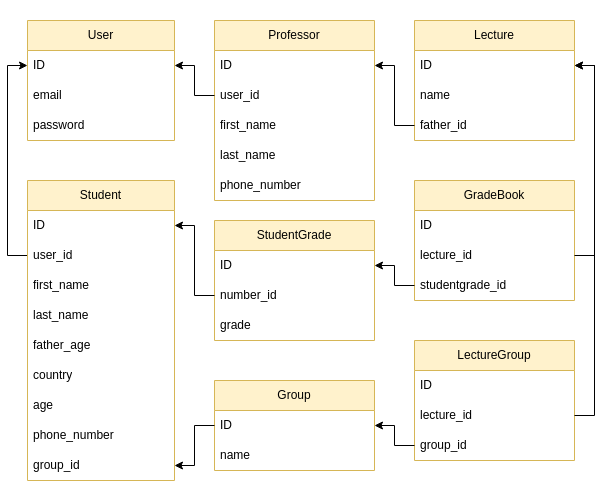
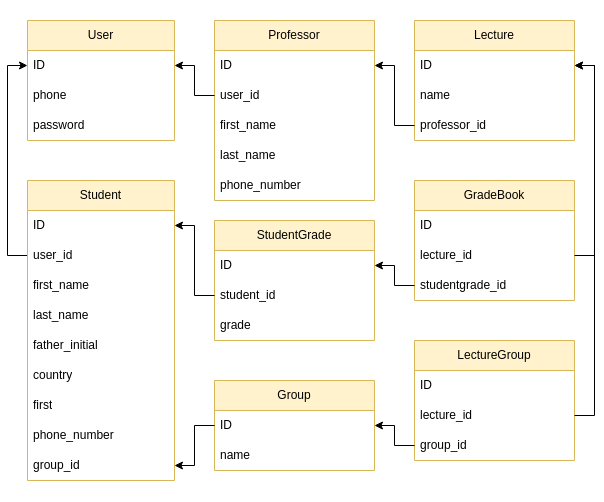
(47, 96) -> (50, 96)
(449, 126) -> (459, 126)
(249, 296) -> (253, 296)
(67, 346) -> (74, 346)
(44, 406) -> (49, 406)
